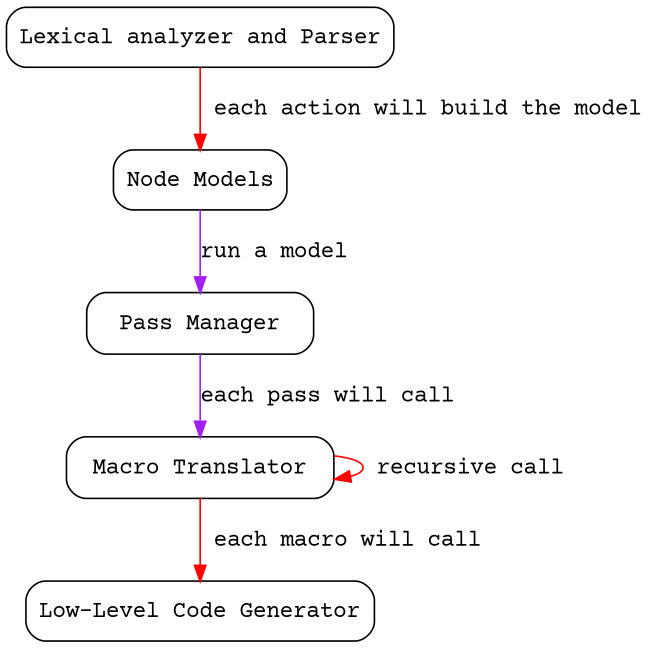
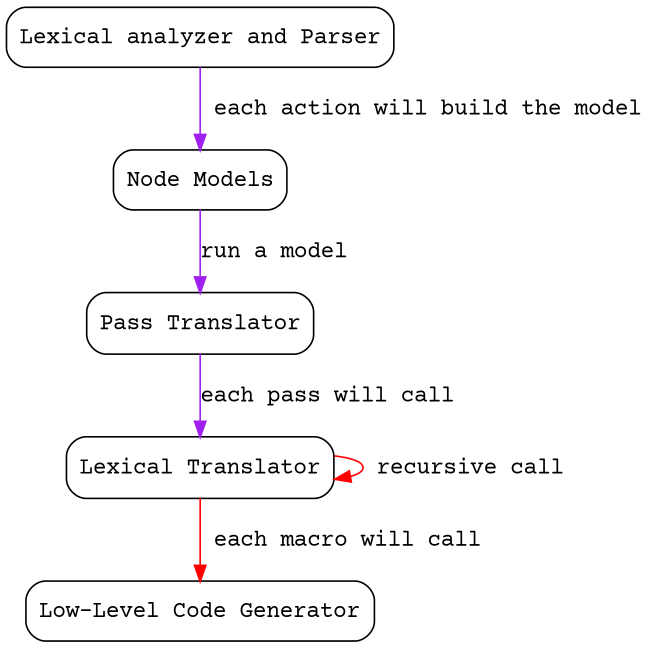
(200, 101) -> (200, 101)
(200, 323) -> (200, 323)
(200, 468) -> (200, 468)
